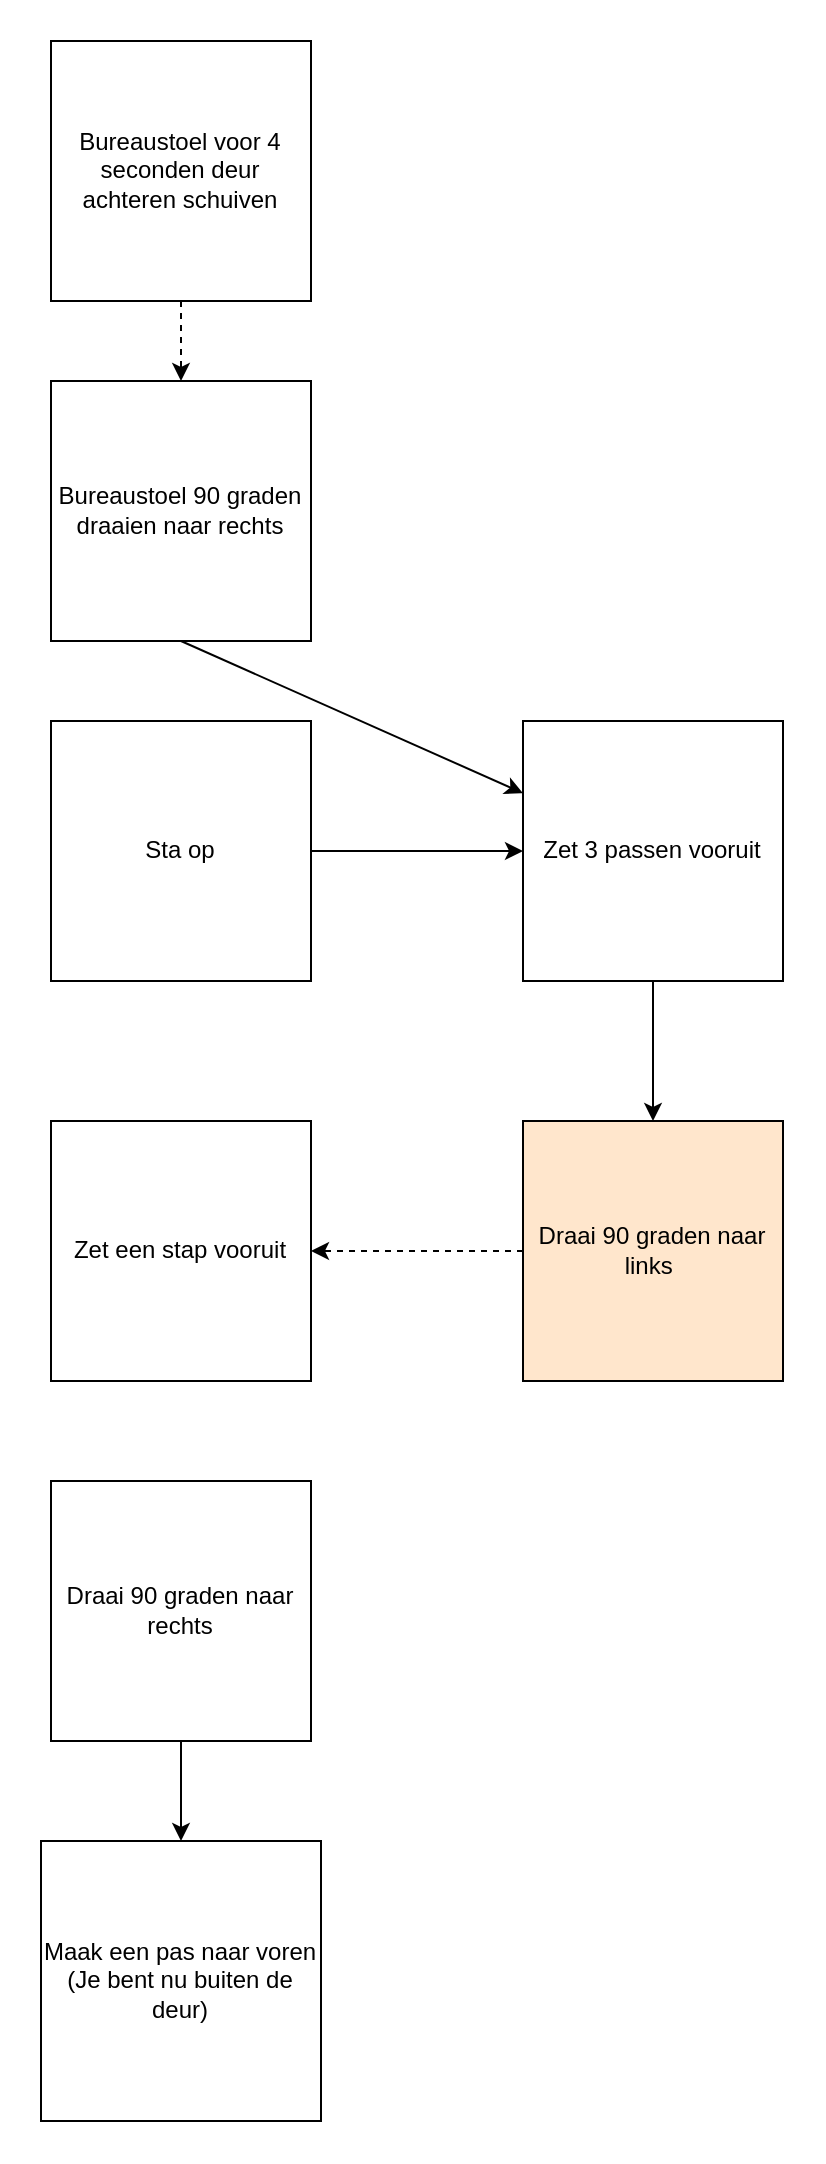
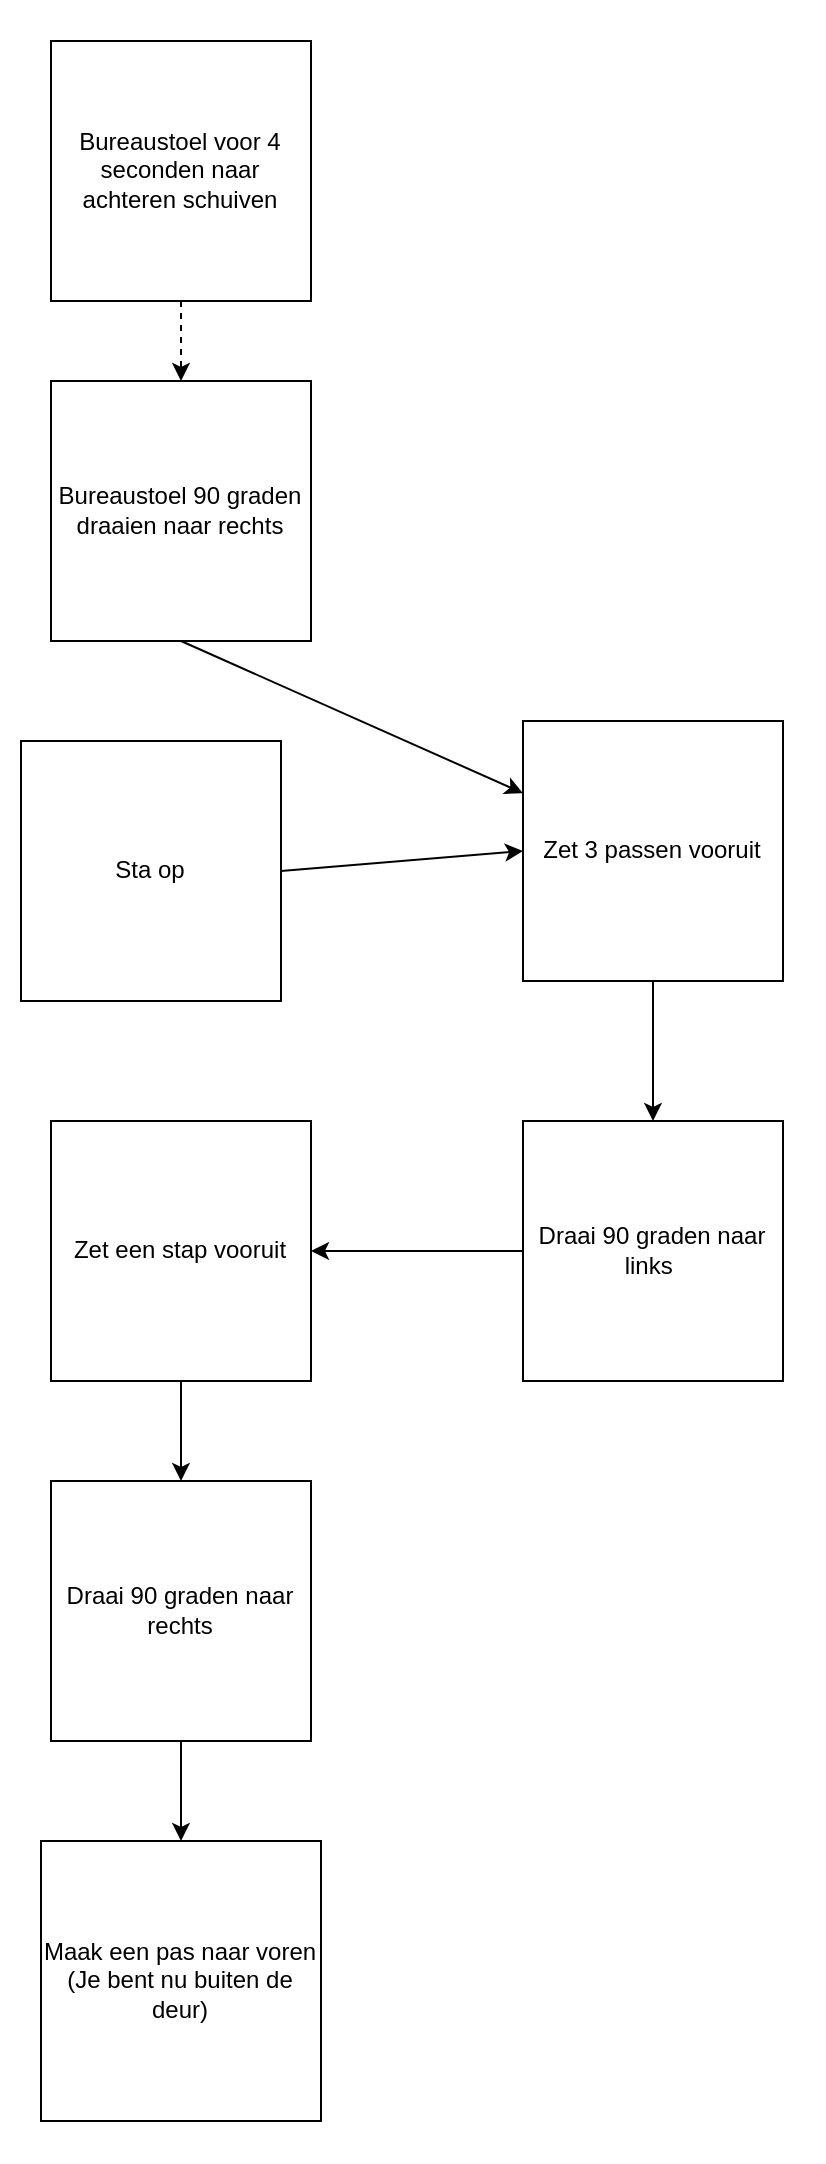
(181, 171) -> (181, 171)
(181, 851) -> (151, 871)
(425, 1251) -> (425, 1251)
(653, 1251) -> (653, 1251)
none -> (181, 1424)
